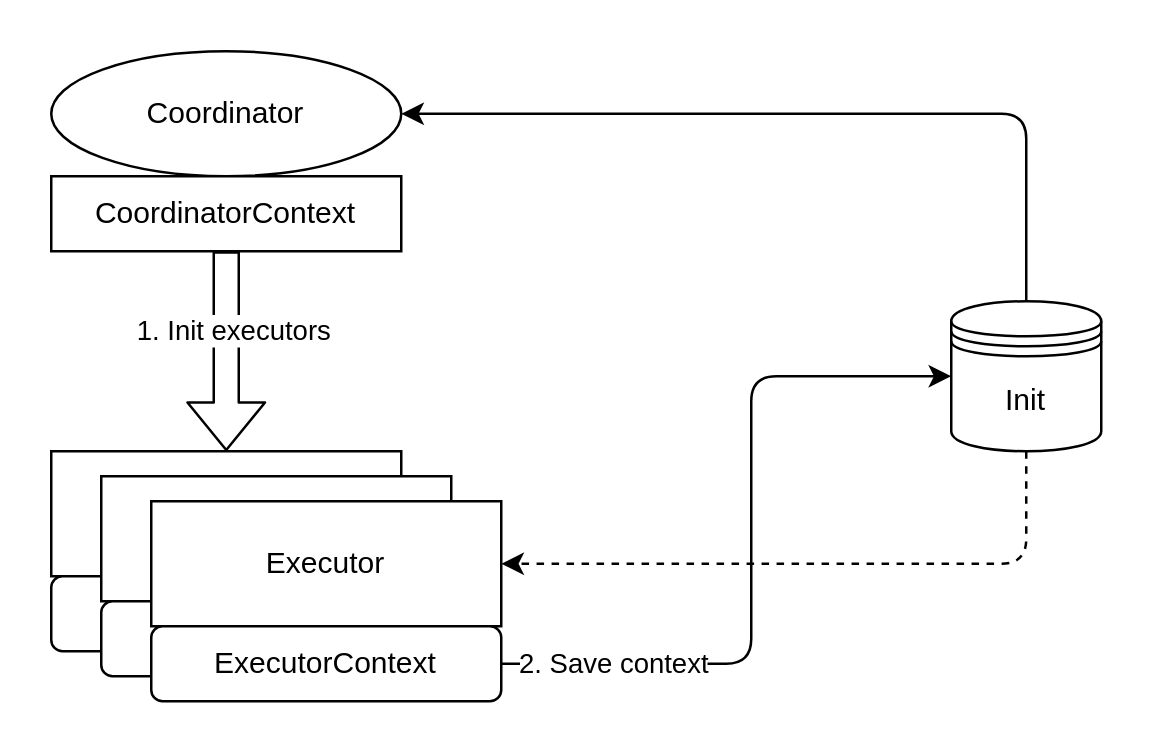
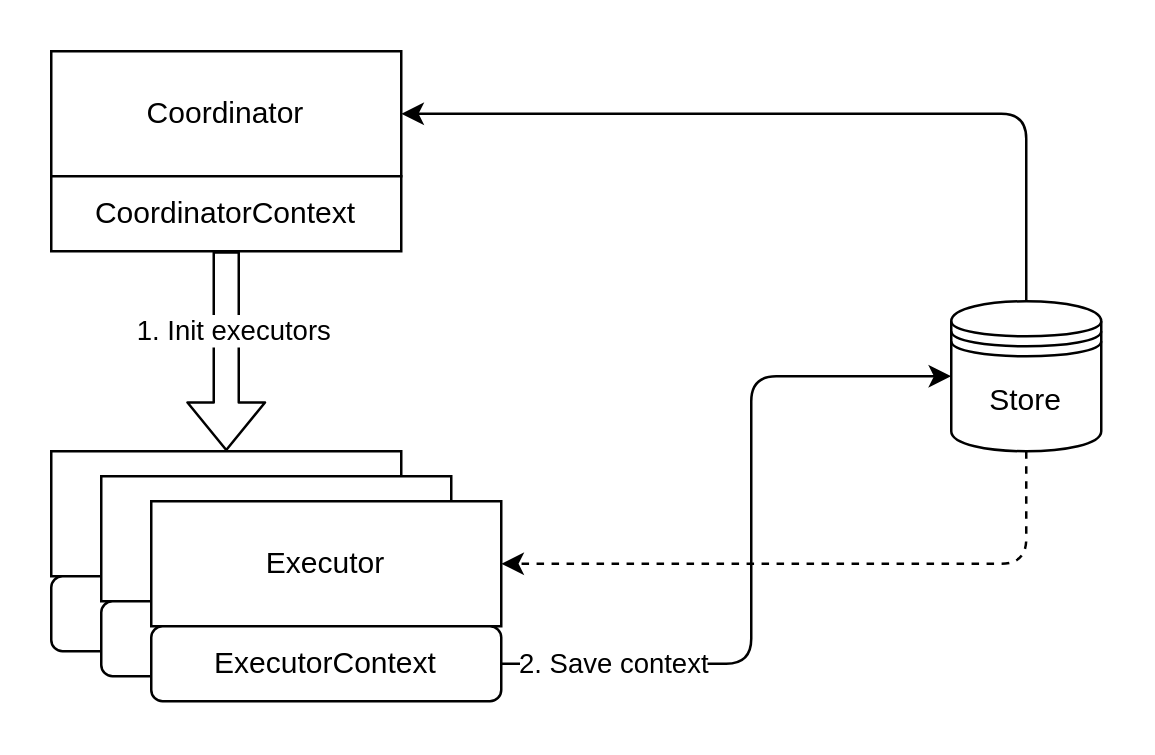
(226, 114) -> (226, 114)
(1026, 401) -> (1026, 401)
